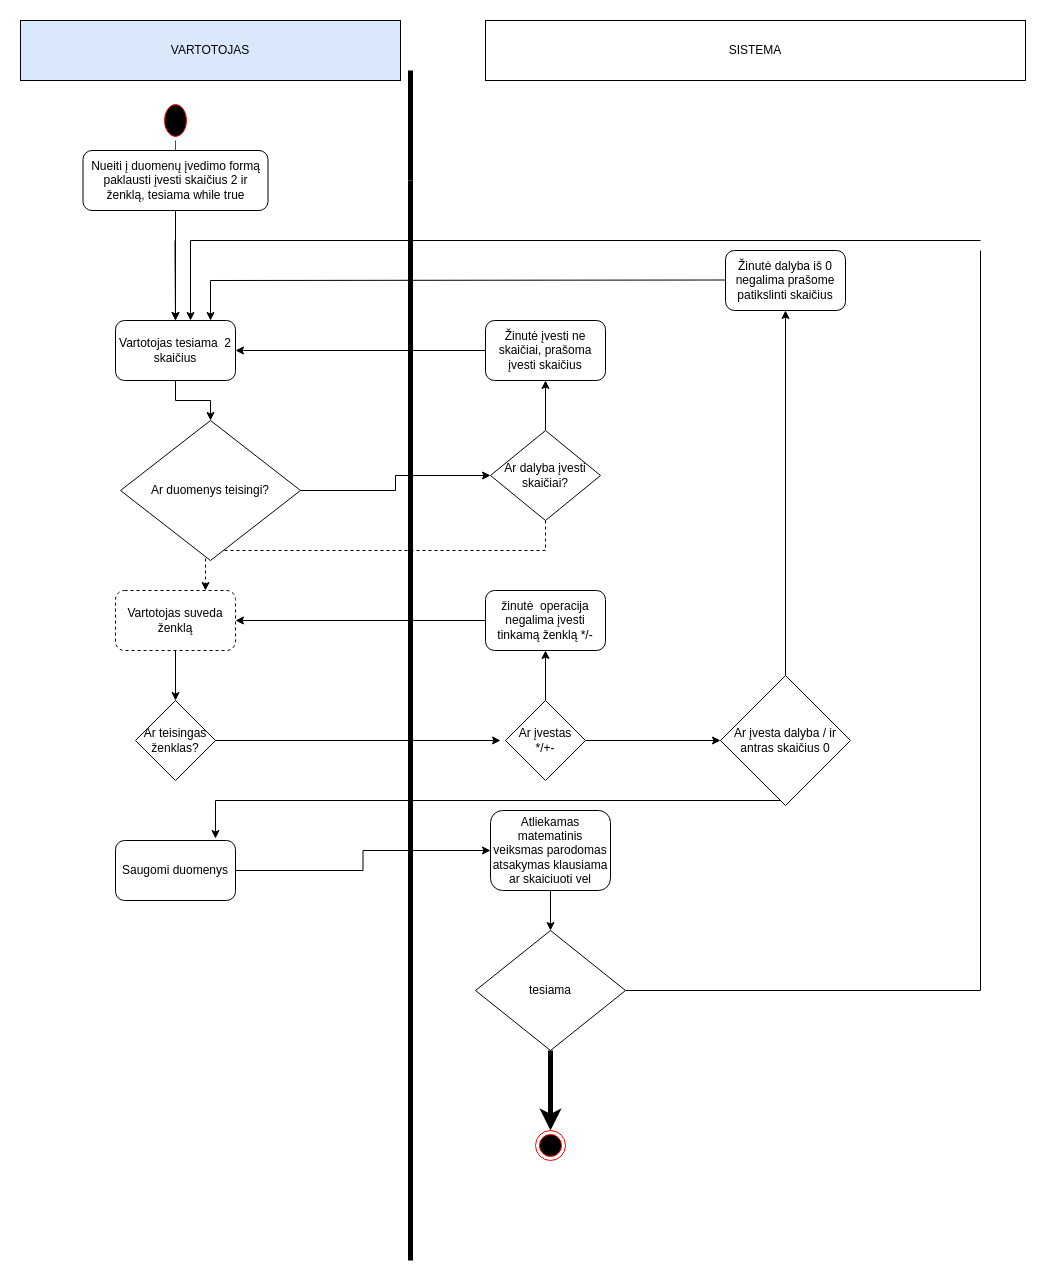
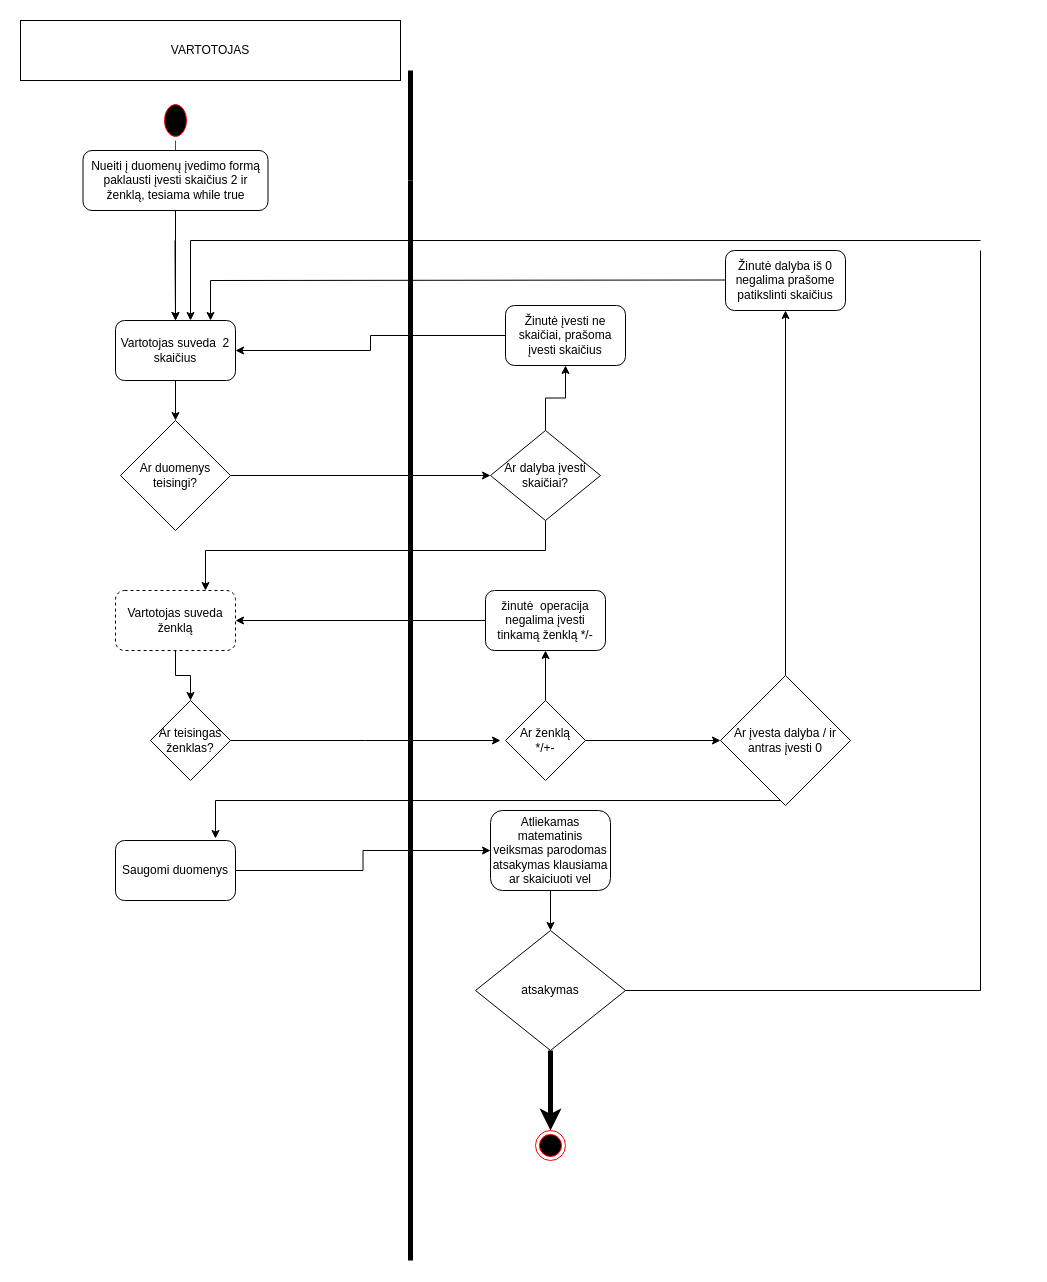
(211, 51) -> (211, 51)
(756, 51) -> none
(176, 351) -> (176, 351)
(546, 351) -> (566, 336)
(211, 491) -> (176, 476)
(374, 551) -> (374, 551)
(176, 741) -> (191, 741)
(546, 741) -> (546, 741)
(786, 741) -> (786, 741)
(551, 991) -> (551, 991)
